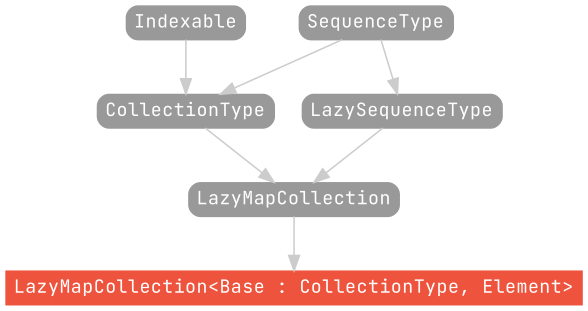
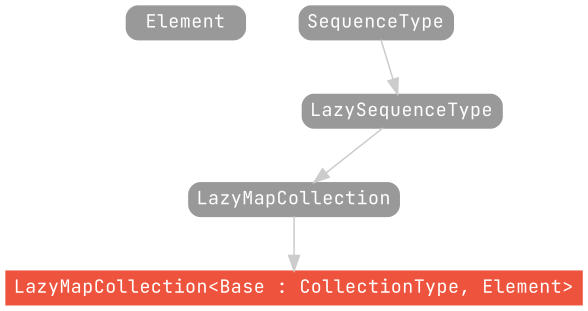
(186, 23) -> (186, 23)
(186, 111) -> none
